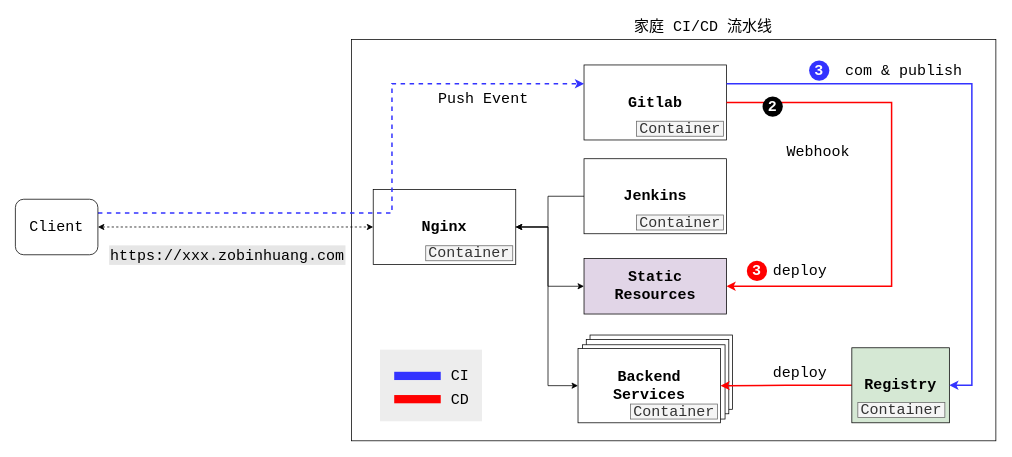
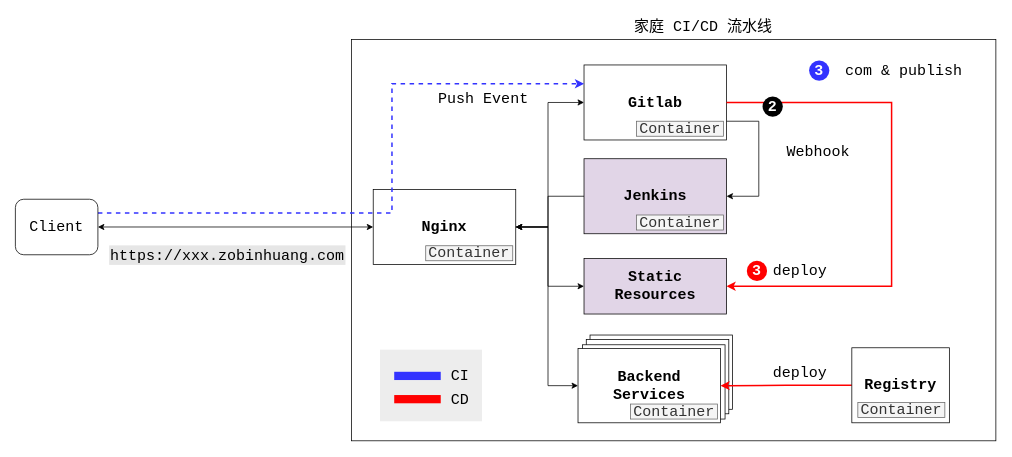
none -> (562, 102)
(972, 120) -> none
none -> (759, 156)
(655, 196) -> (655, 196)
(235, 227) -> (235, 227)
(900, 385) -> (900, 385)
